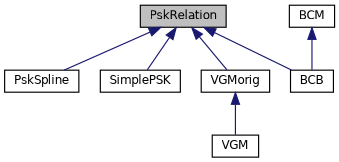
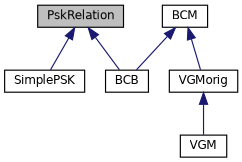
(213, 53) -> (196, 54)
(42, 81) -> none
